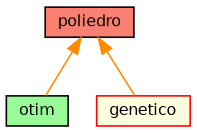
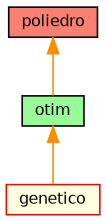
(121, 73) -> (53, 164)
